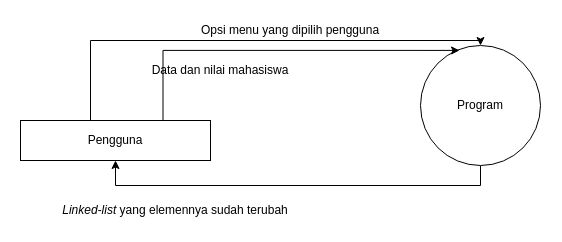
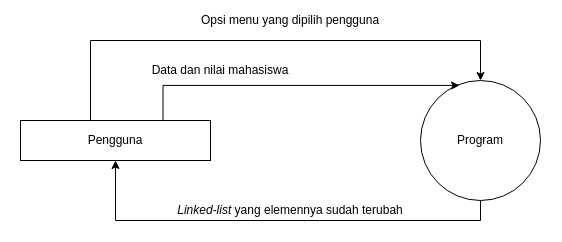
(291, 31) -> (291, 21)
(481, 106) -> (481, 141)
(176, 211) -> (291, 211)
